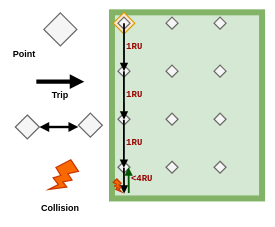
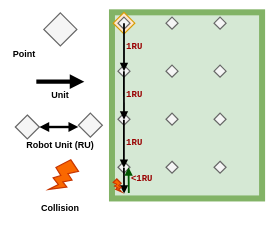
(60, 95) -> (60, 95)
none -> (60, 145)
(141, 179) -> (141, 179)
